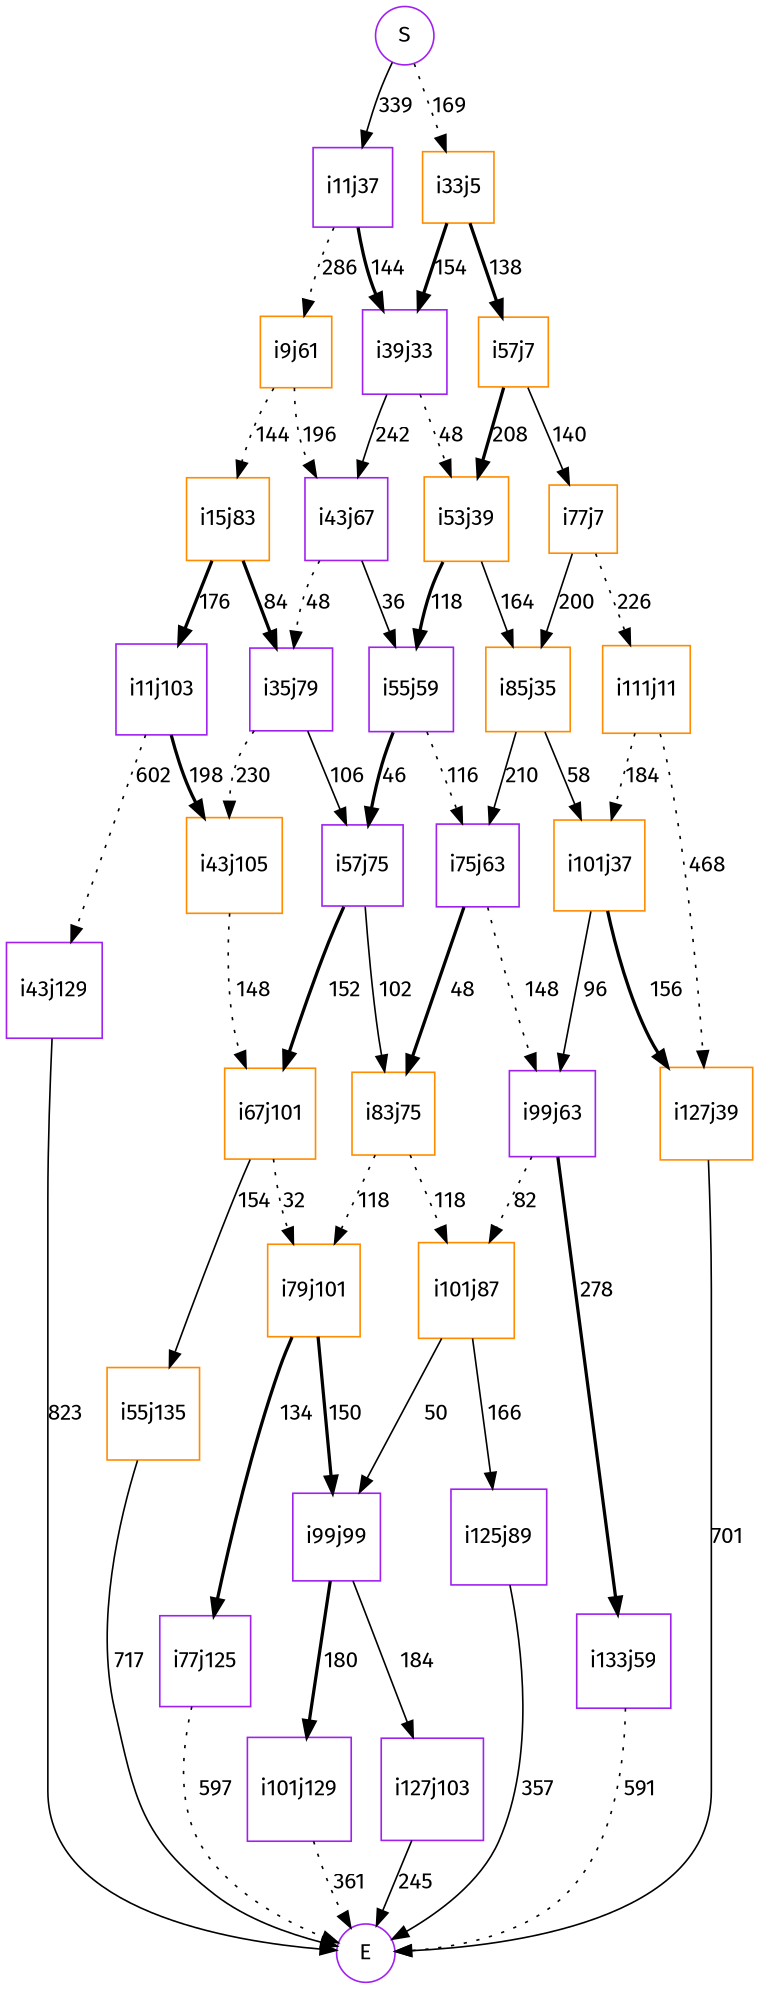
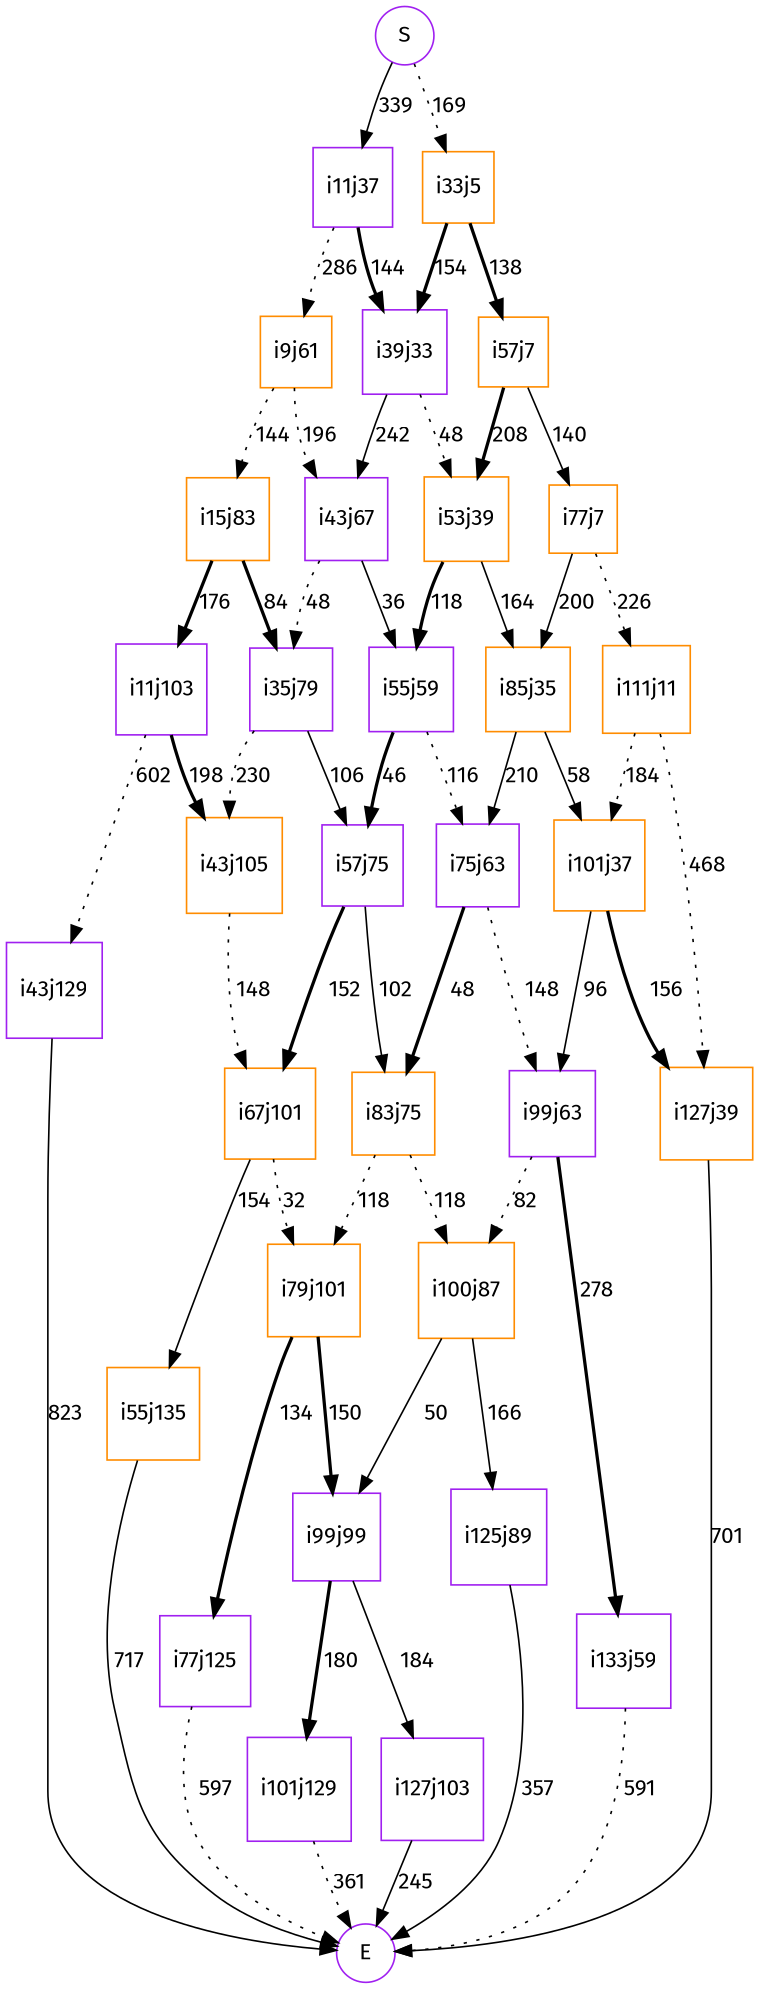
(466, 1290) -> (466, 1290)
